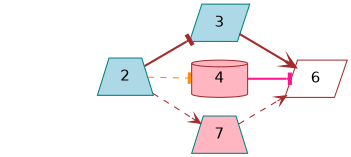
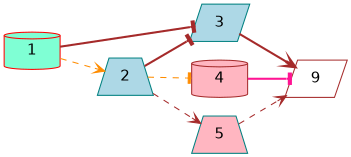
none -> (32, 51)
(316, 79) -> (316, 79)
(220, 135) -> (220, 135)
